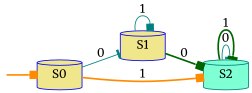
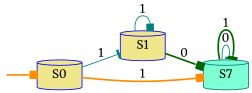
(101, 54) -> (101, 54)
(226, 75) -> (226, 75)
